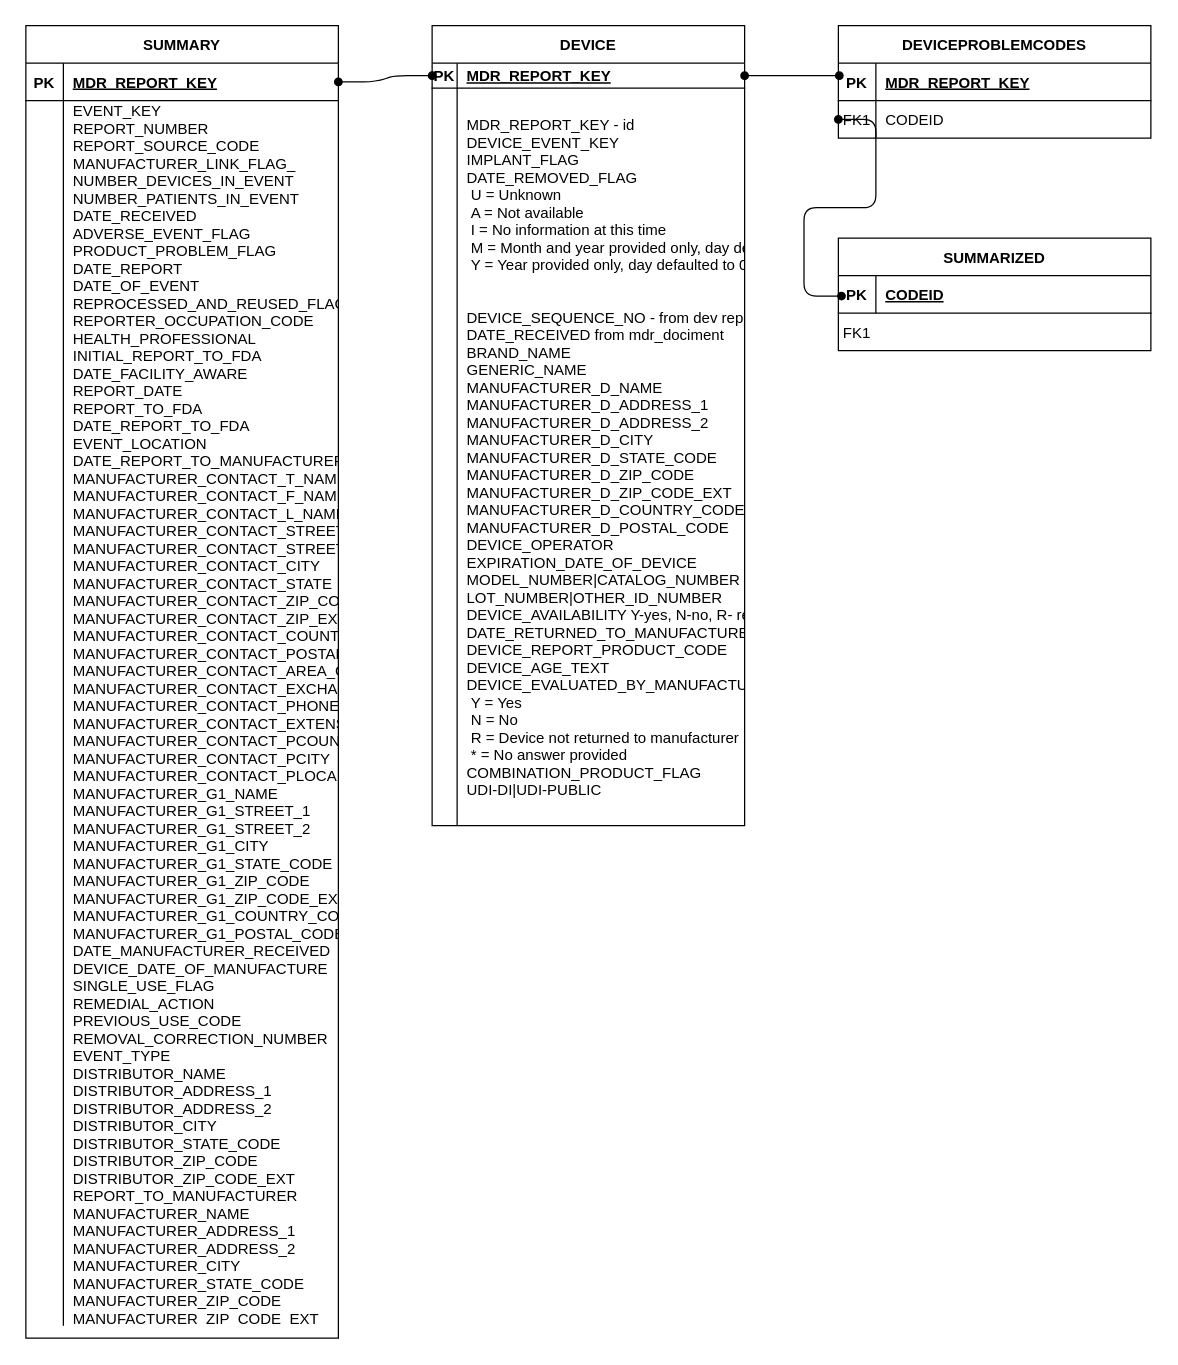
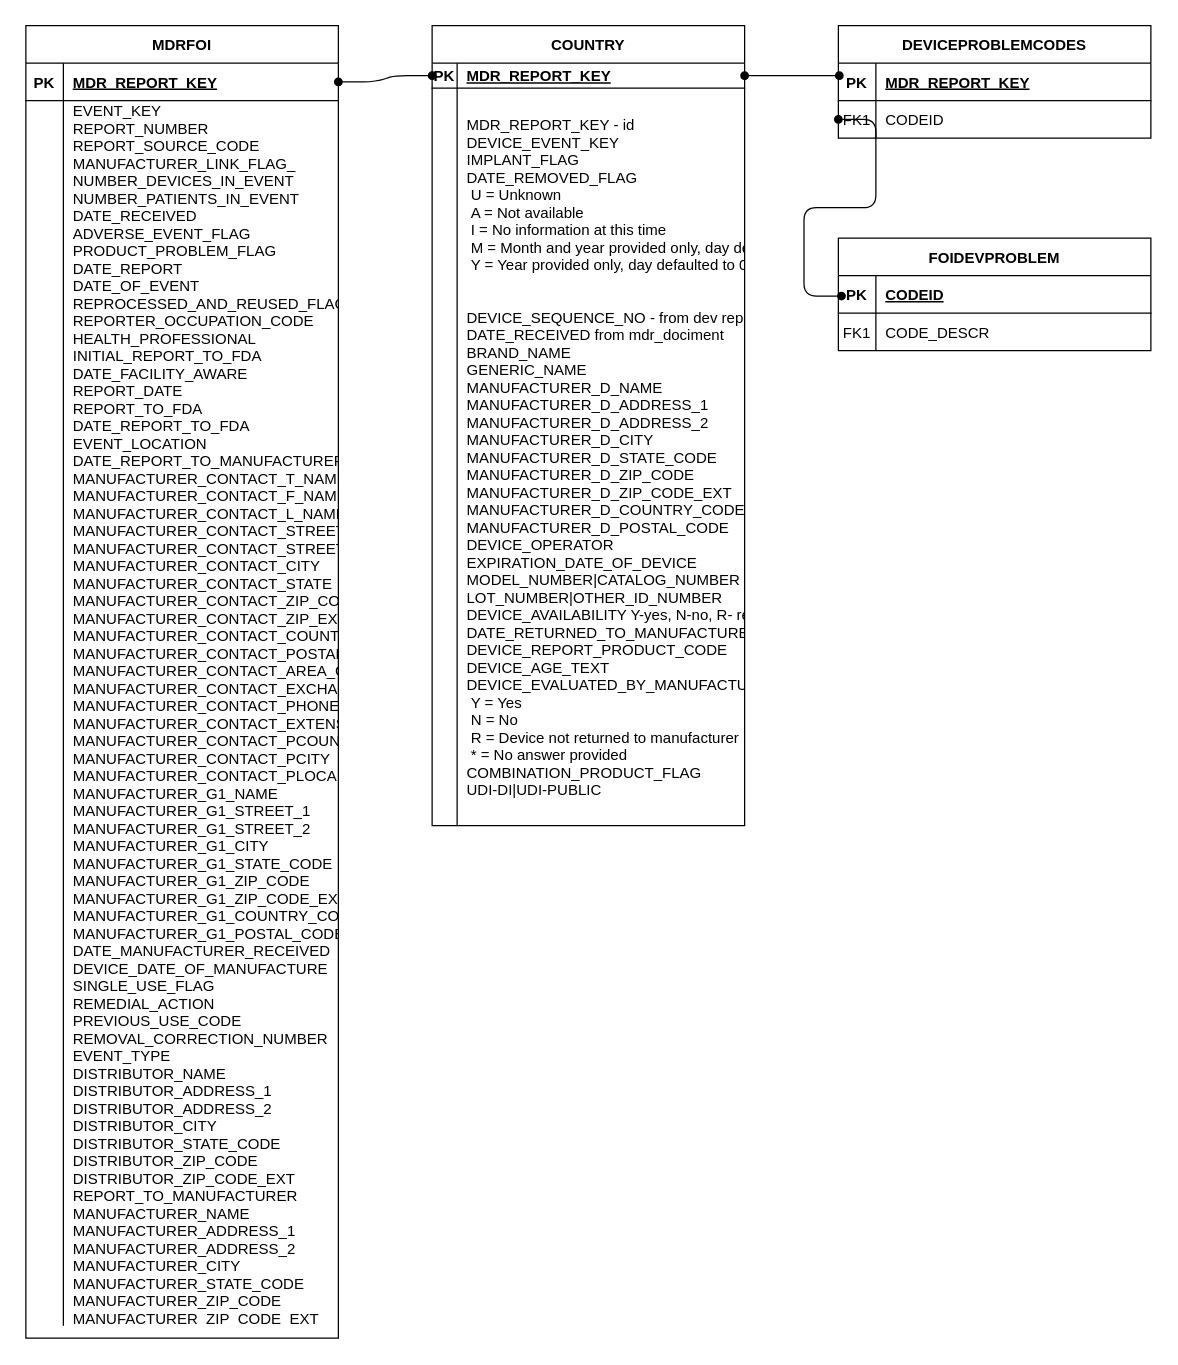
(181, 45) -> (181, 45)
(588, 45) -> (588, 45)
(994, 258) -> (994, 258)
none -> (1013, 332)
